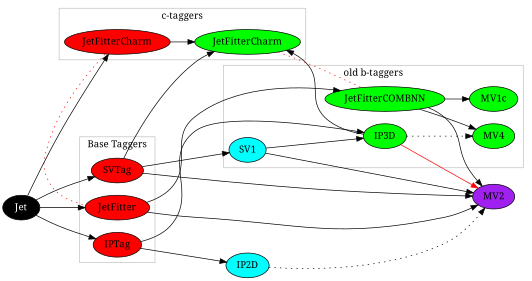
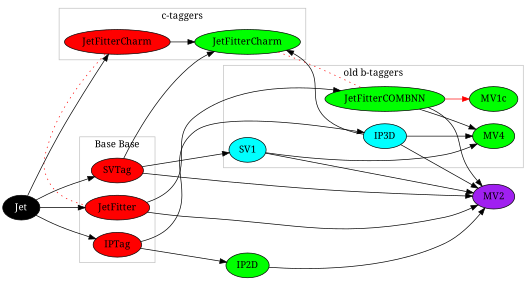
(454, 99) -> (454, 99)
(385, 136) -> (385, 136)
(436, 136) -> (436, 136)
(311, 143) -> (369, 161)
(117, 145) -> (117, 145)
(433, 163) -> (433, 163)
(382, 262) -> (382, 262)
(248, 265) -> (248, 265)
